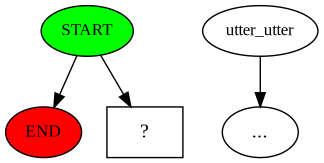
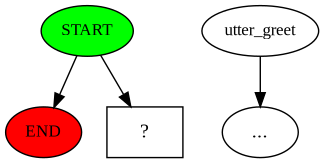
(260, 31) -> (260, 31)
